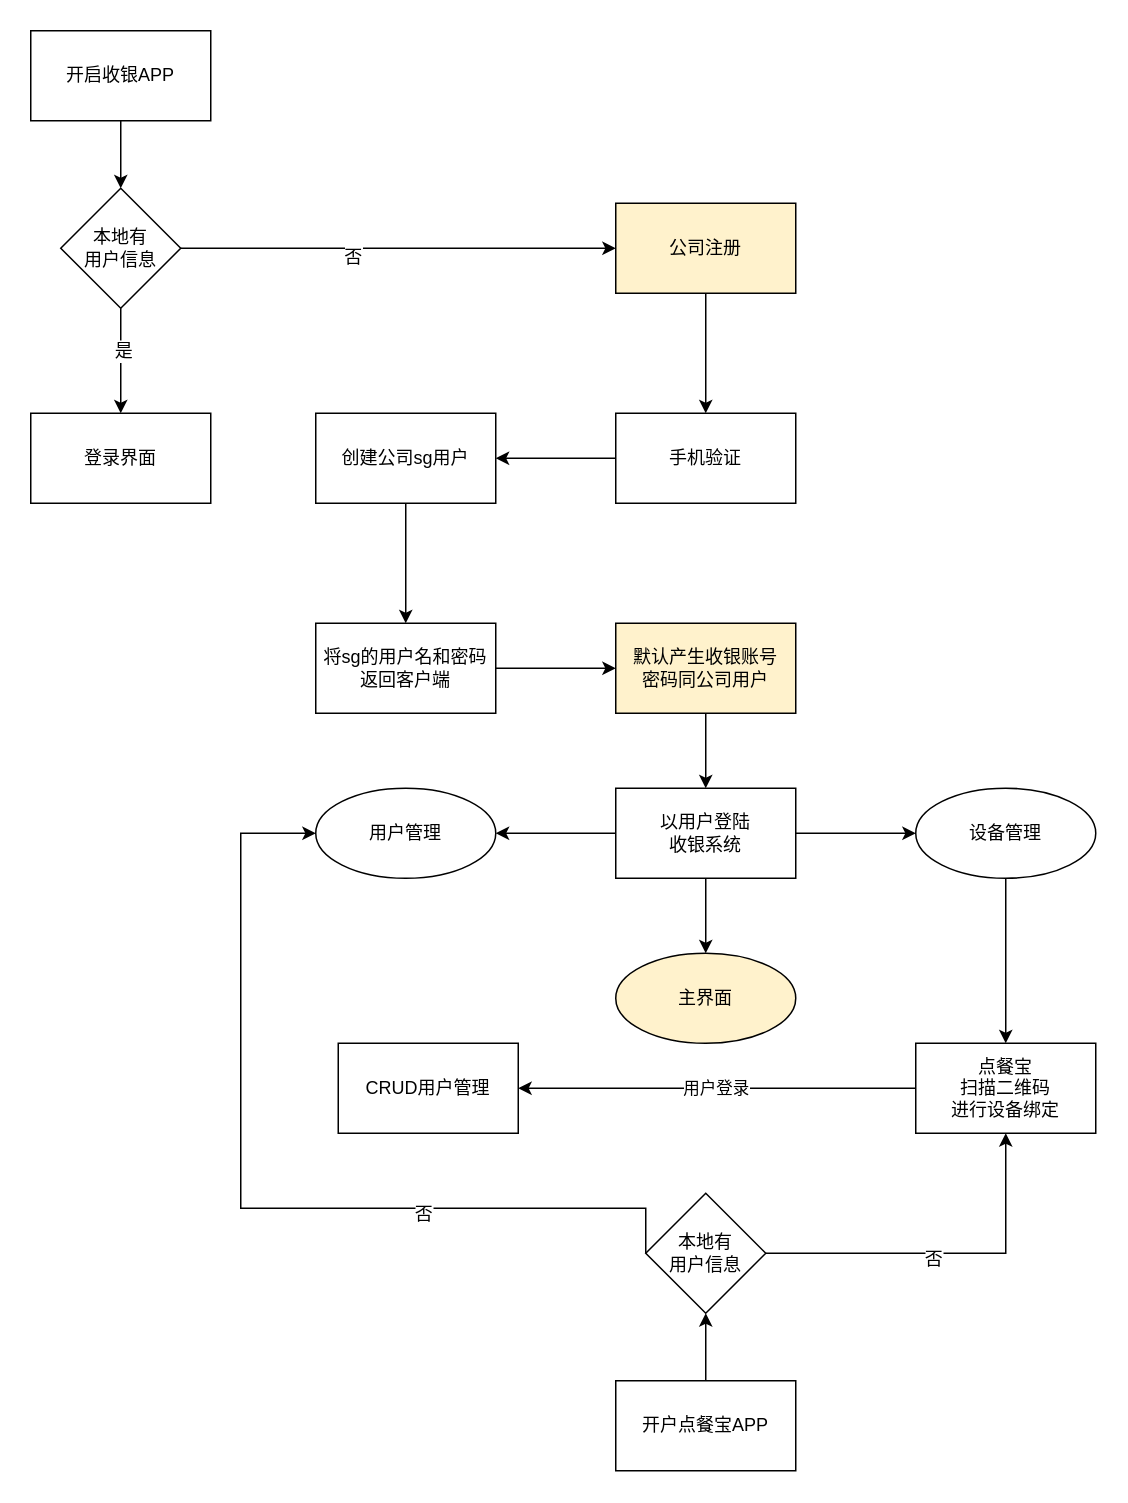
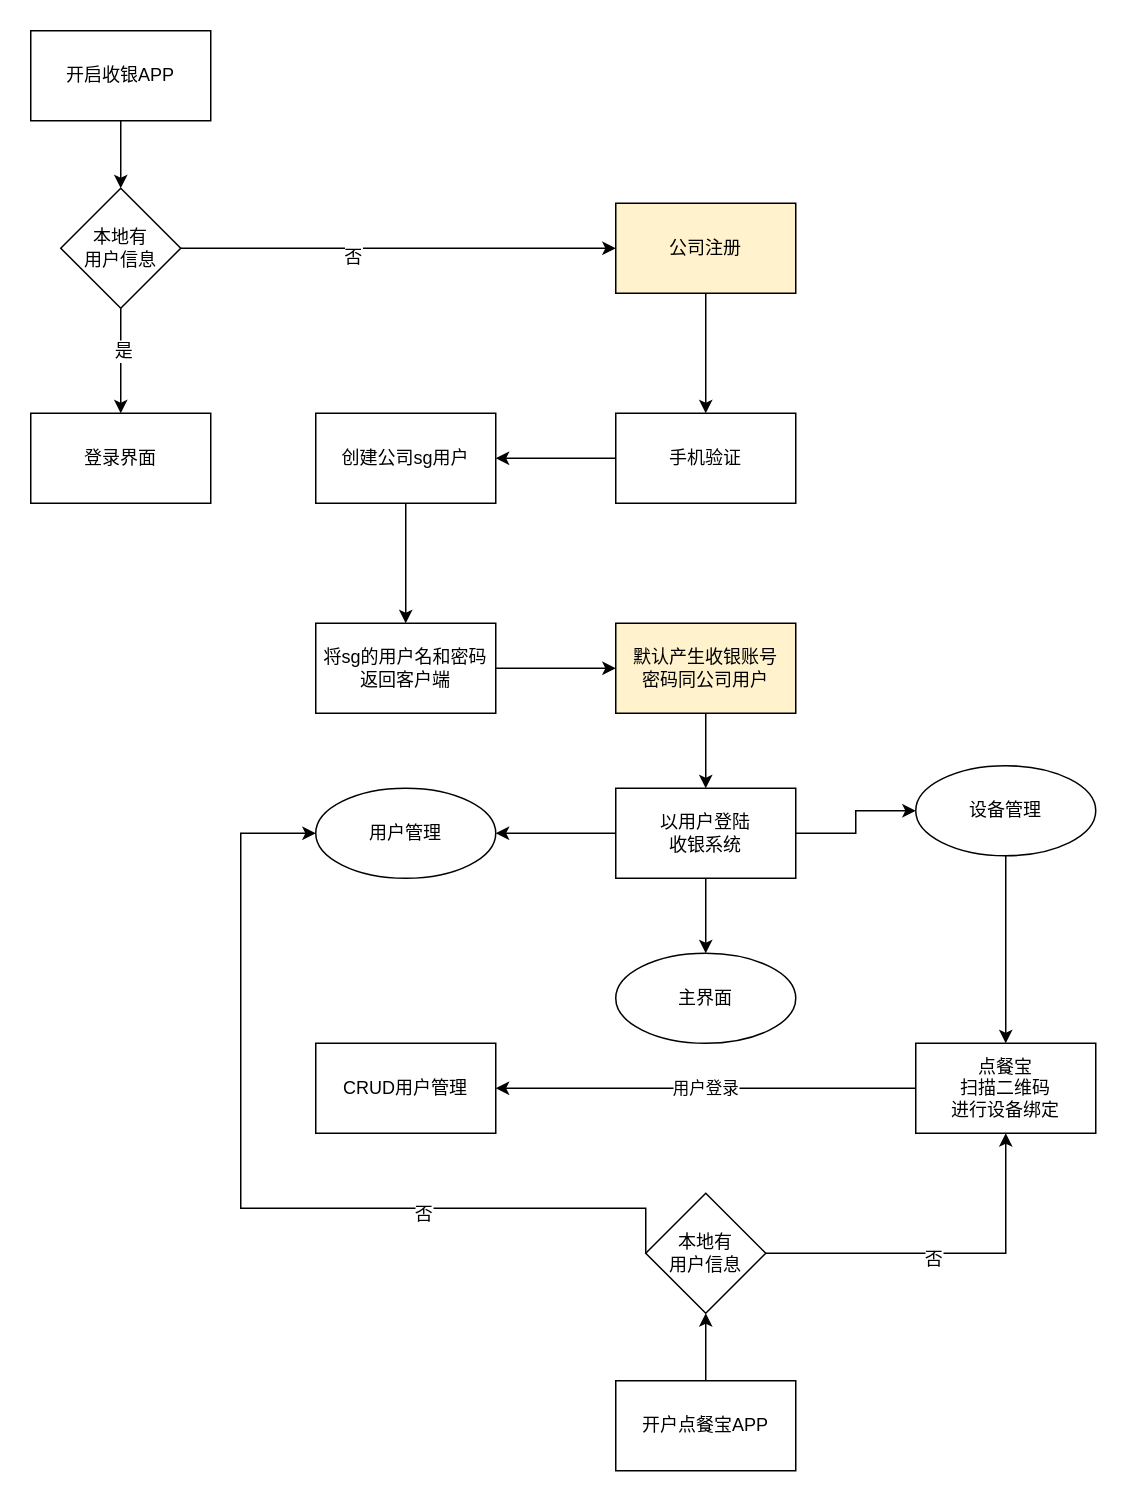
(1006, 833) -> (1006, 811)
(706, 998) -> (706, 998)
(428, 1088) -> (406, 1088)
